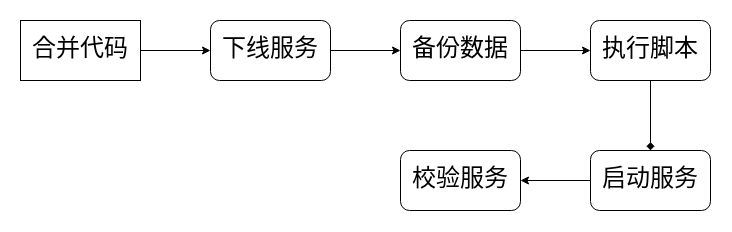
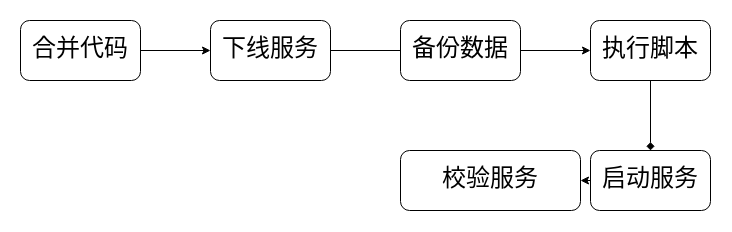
(81, 51) -> (81, 51)
(392, 51) -> (395, 51)
(461, 181) -> (491, 181)
